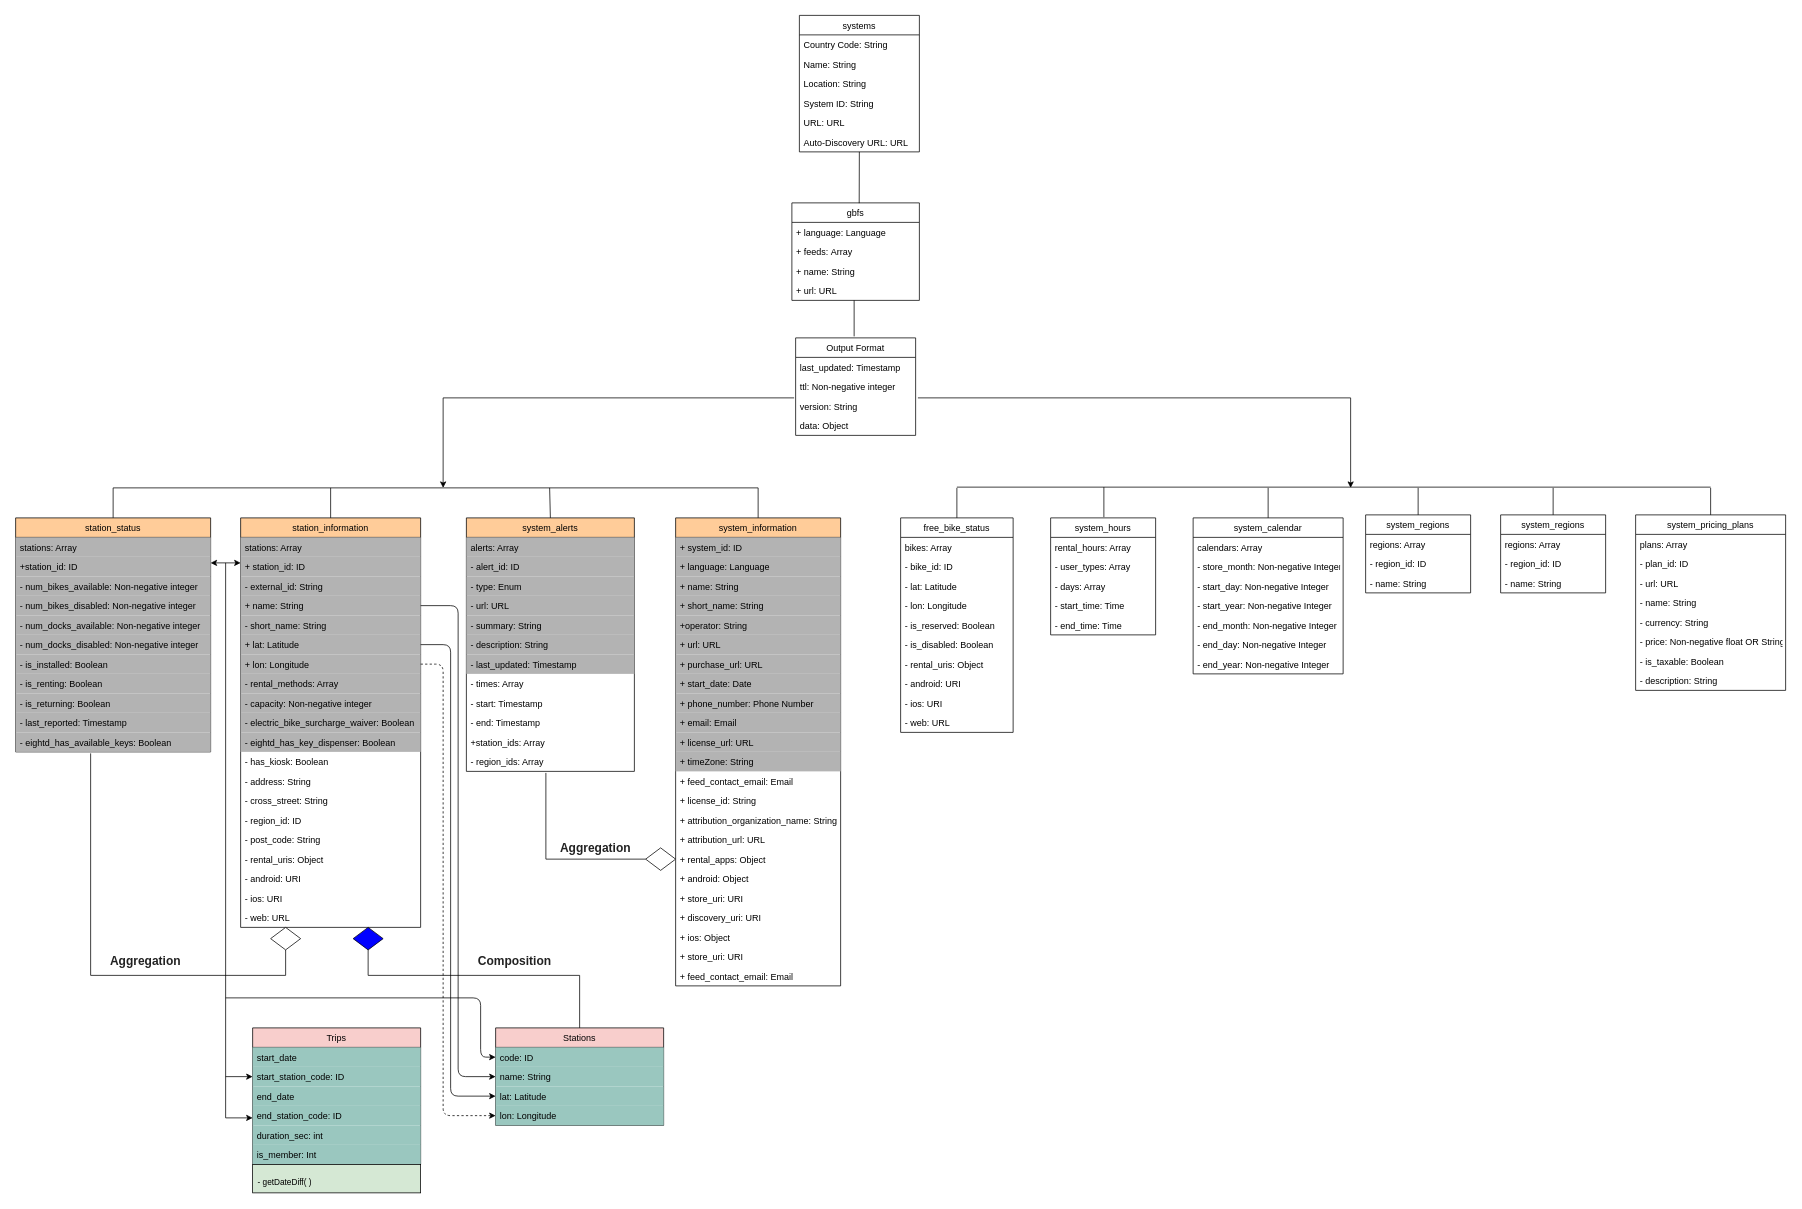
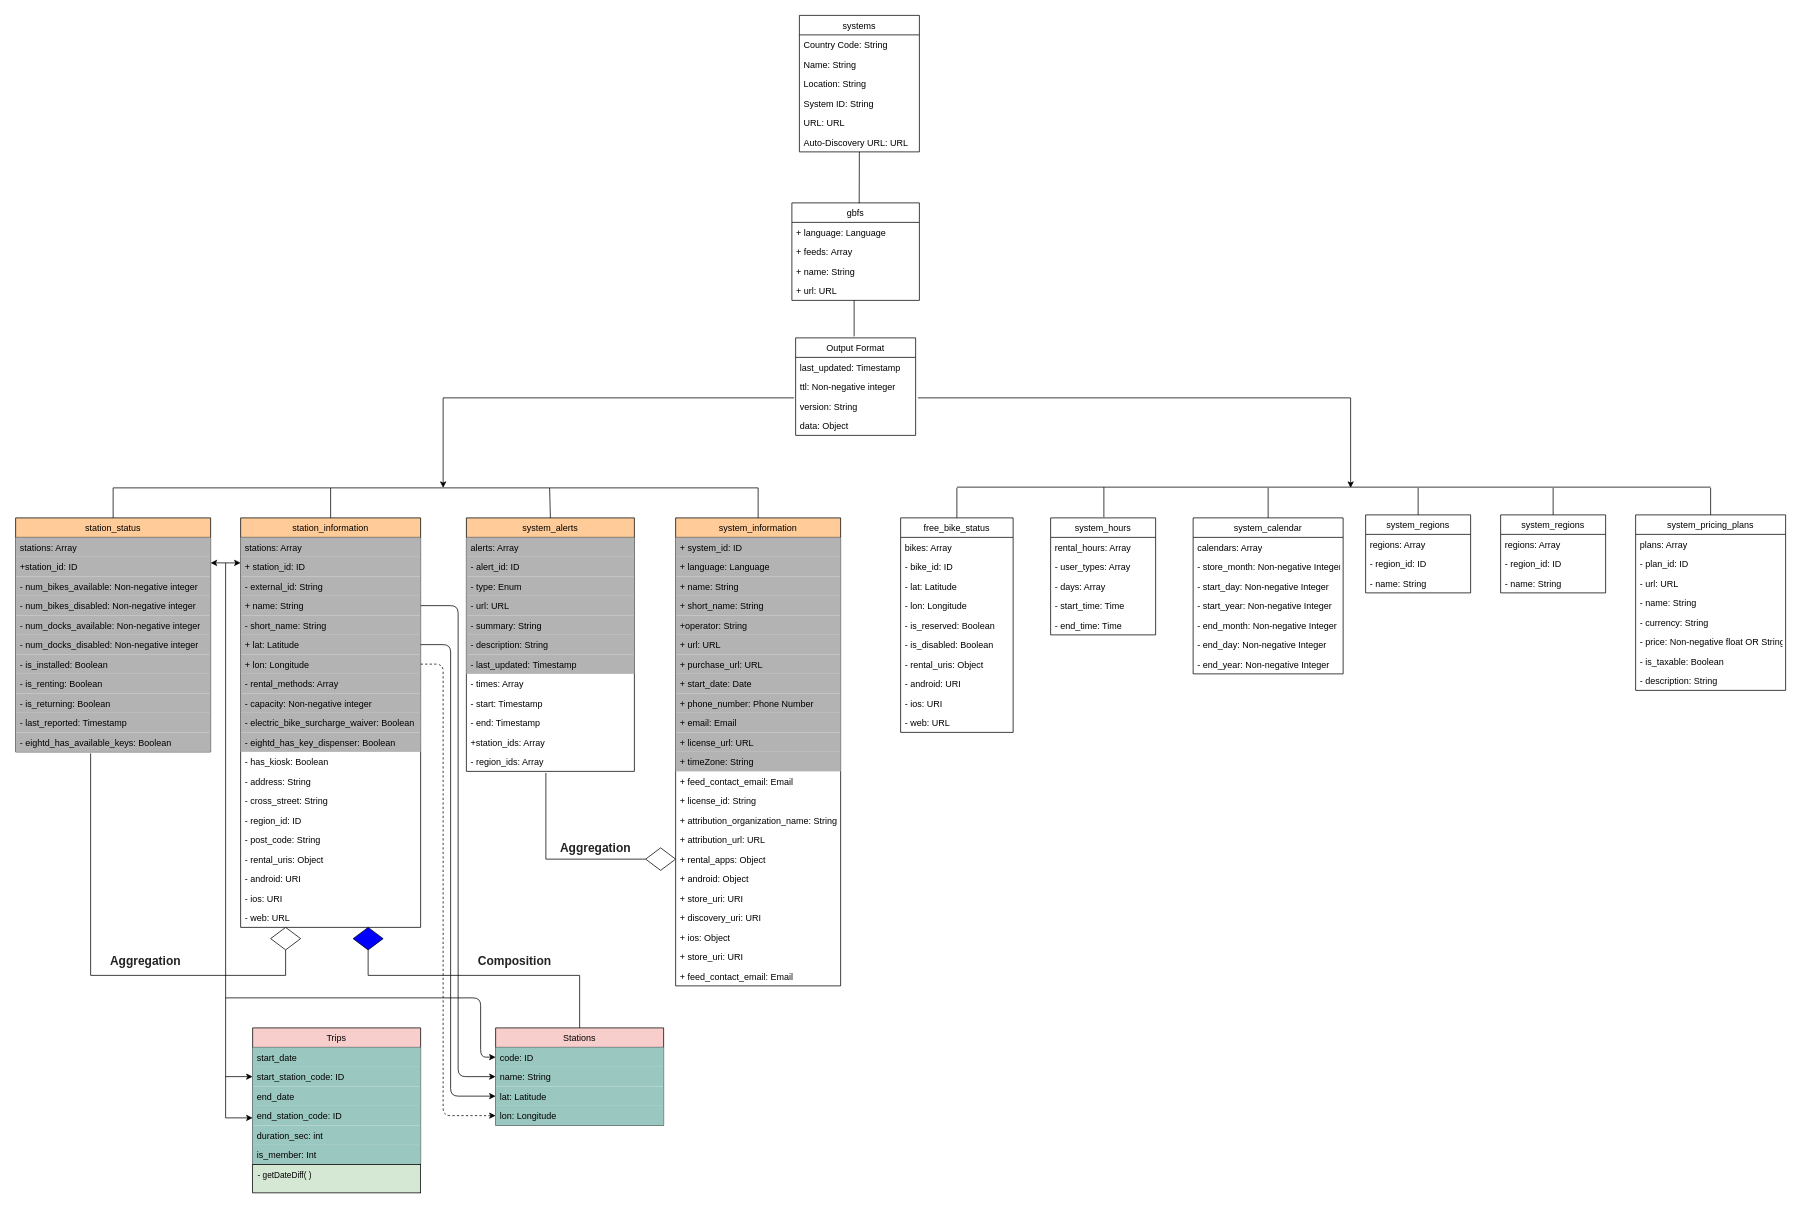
(336, 1181) -> (336, 1173)
